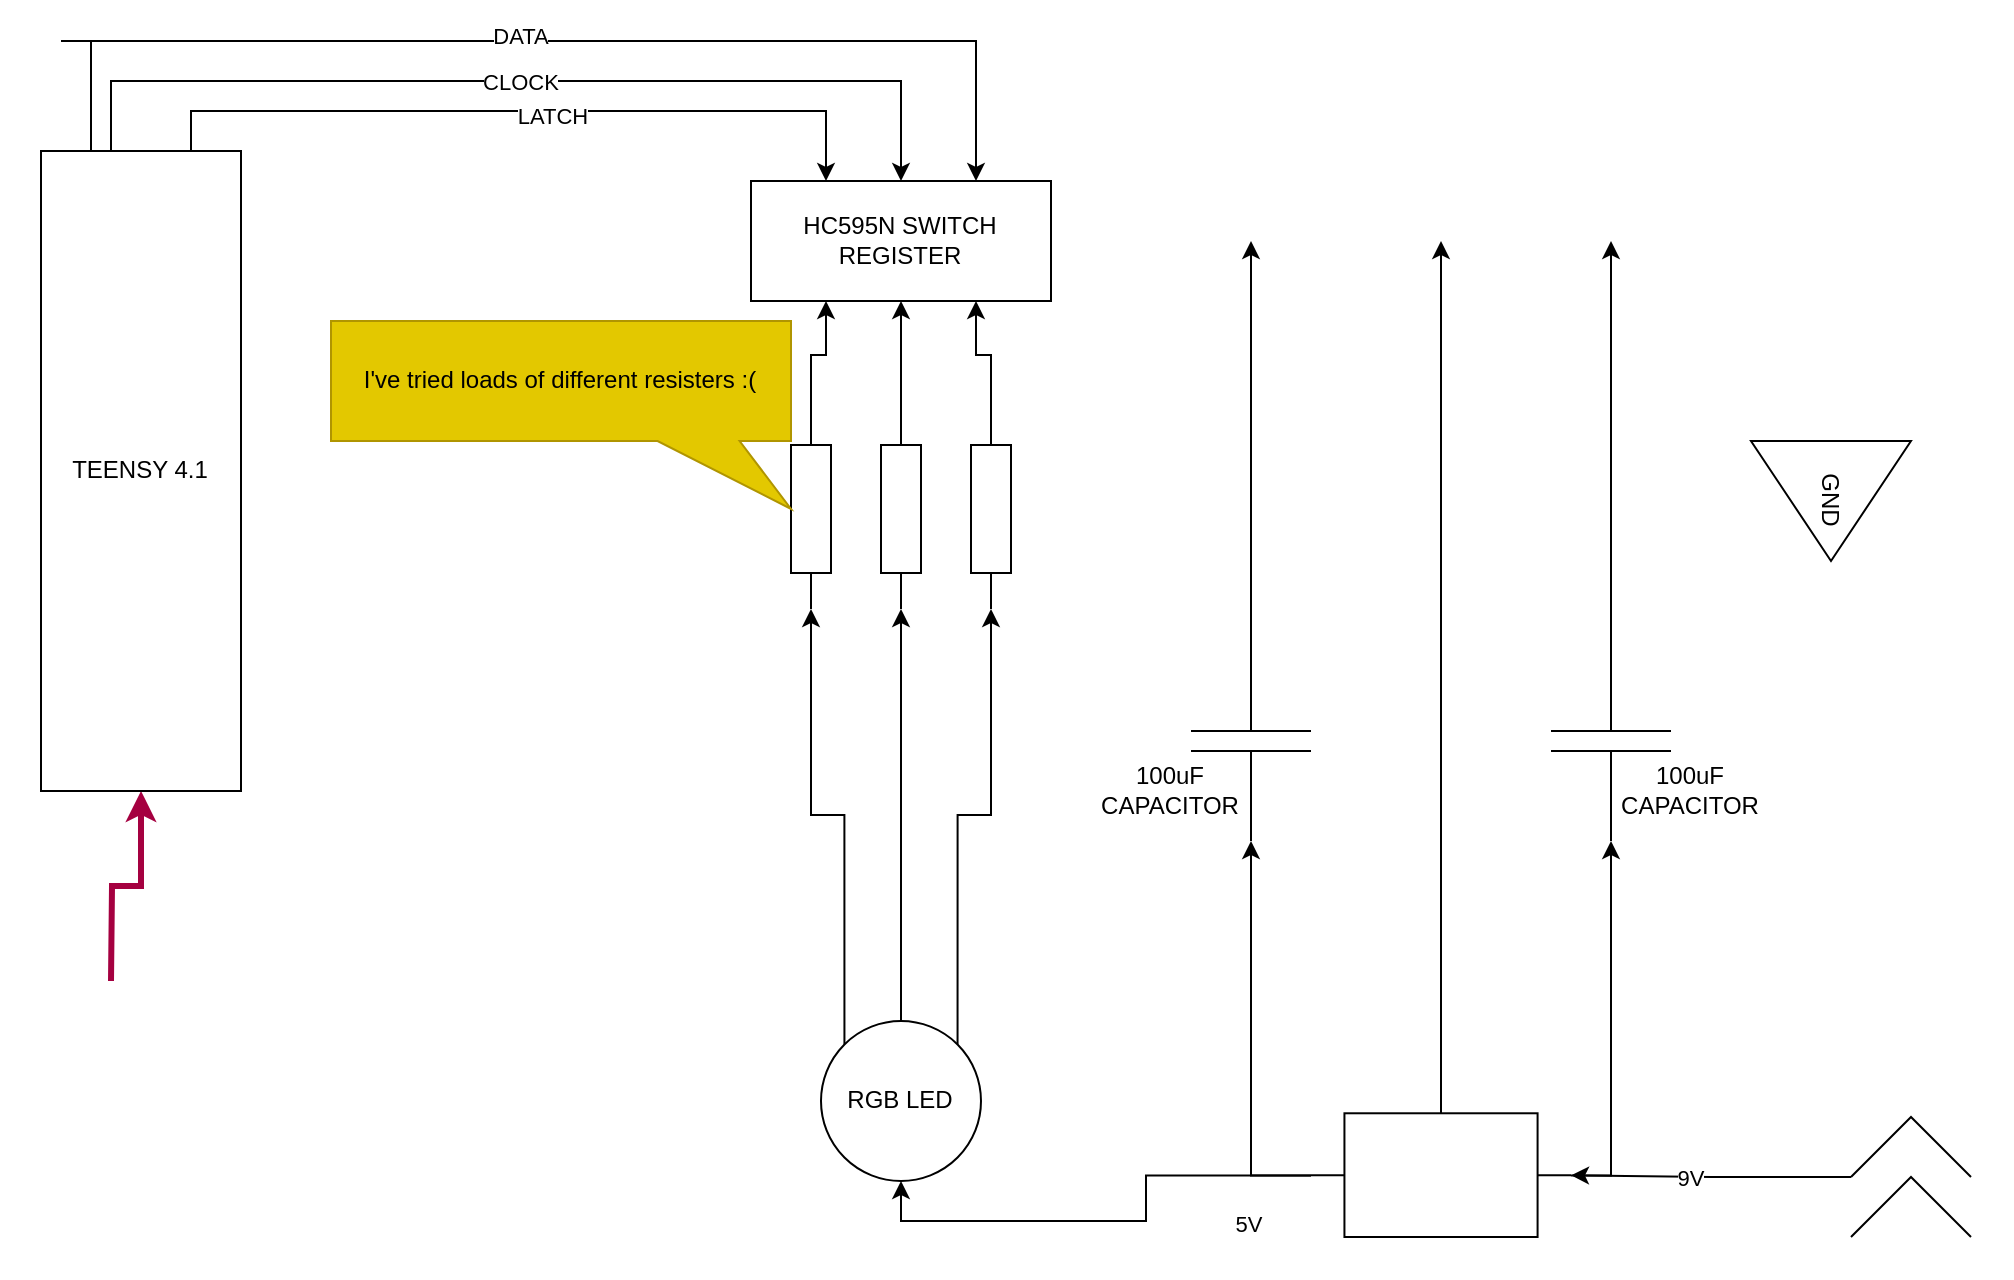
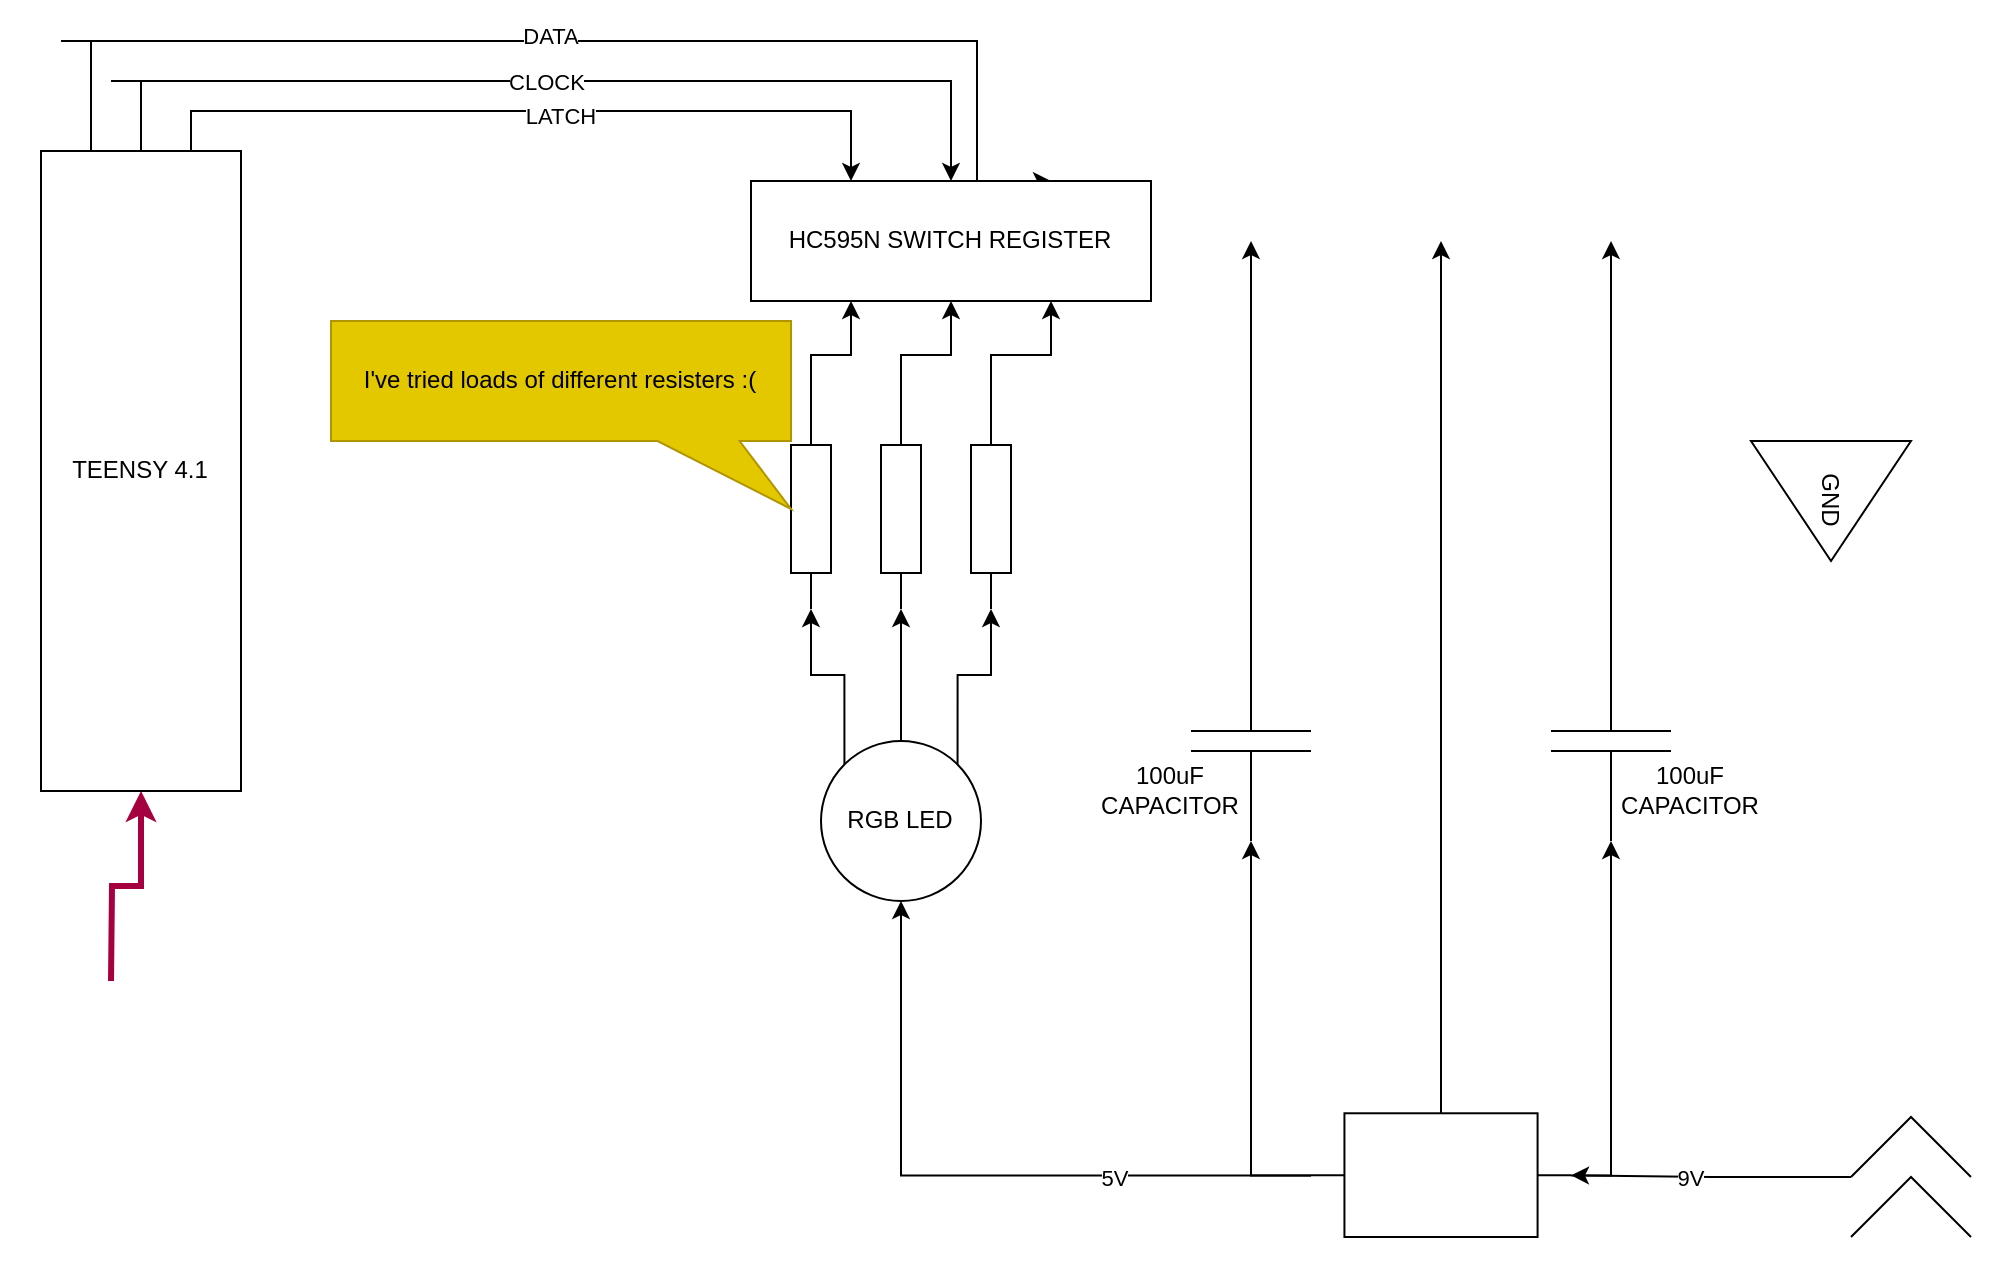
(901, 241) -> (951, 241)
(901, 1101) -> (901, 821)
